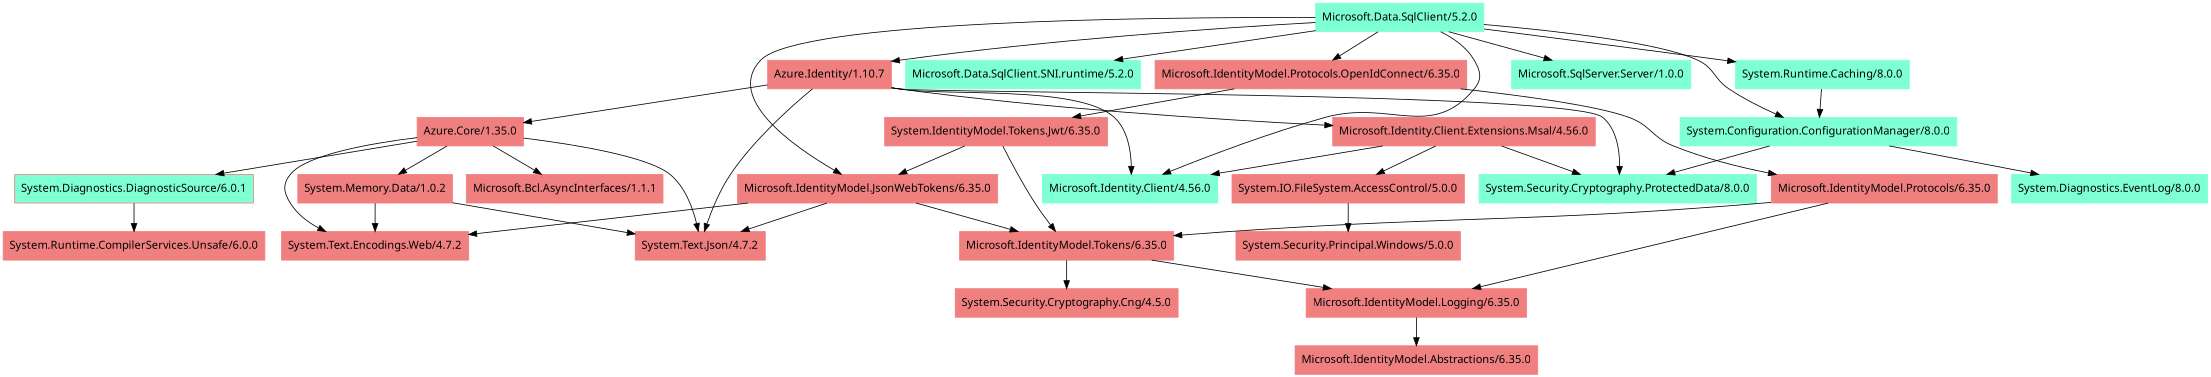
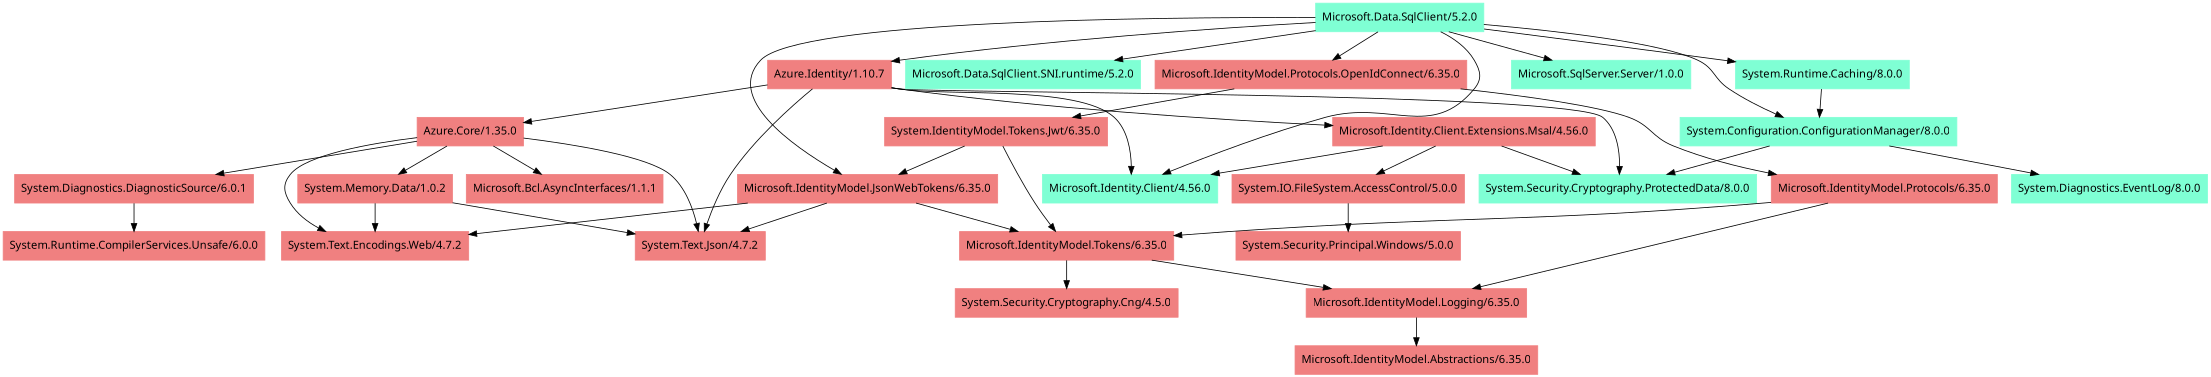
(134, 189) -> (134, 189)
